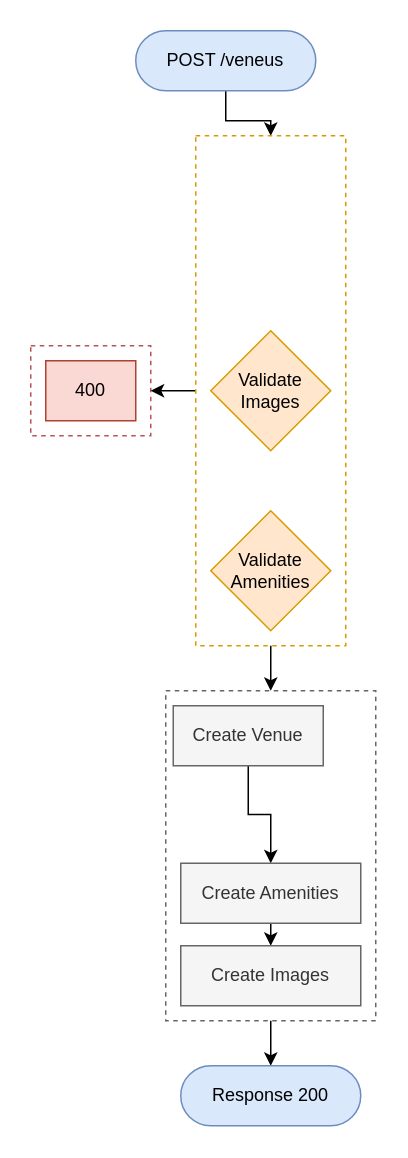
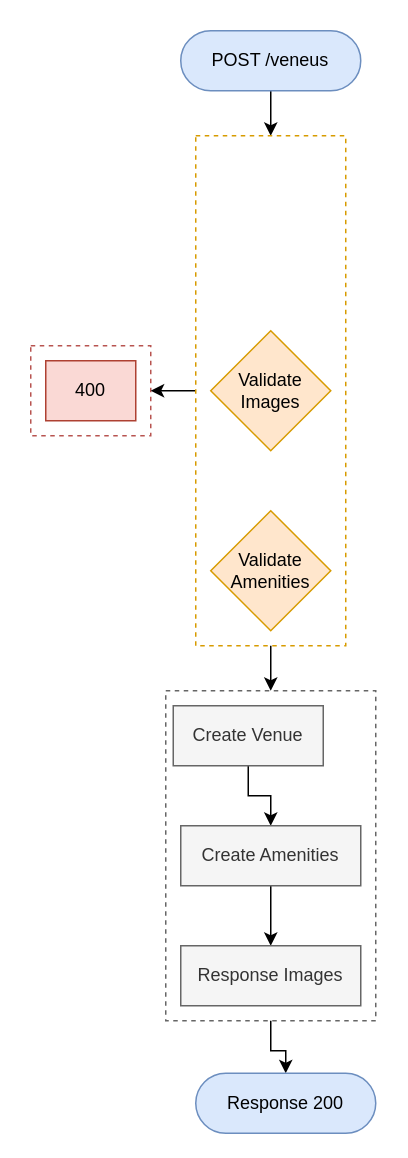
(226, 61) -> (271, 61)
(271, 893) -> (271, 856)
(271, 976) -> (271, 976)
(271, 1096) -> (286, 1103)
